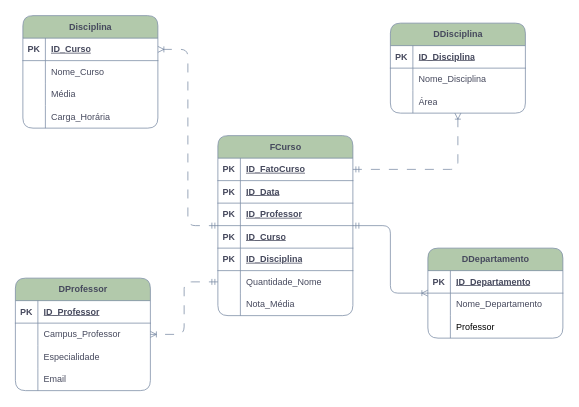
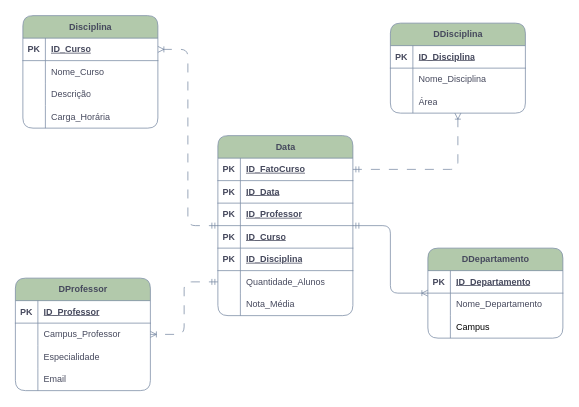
(63, 94) -> (73, 94)
(286, 147) -> (286, 147)
(283, 282) -> (287, 282)
(479, 327) -> (471, 327)
